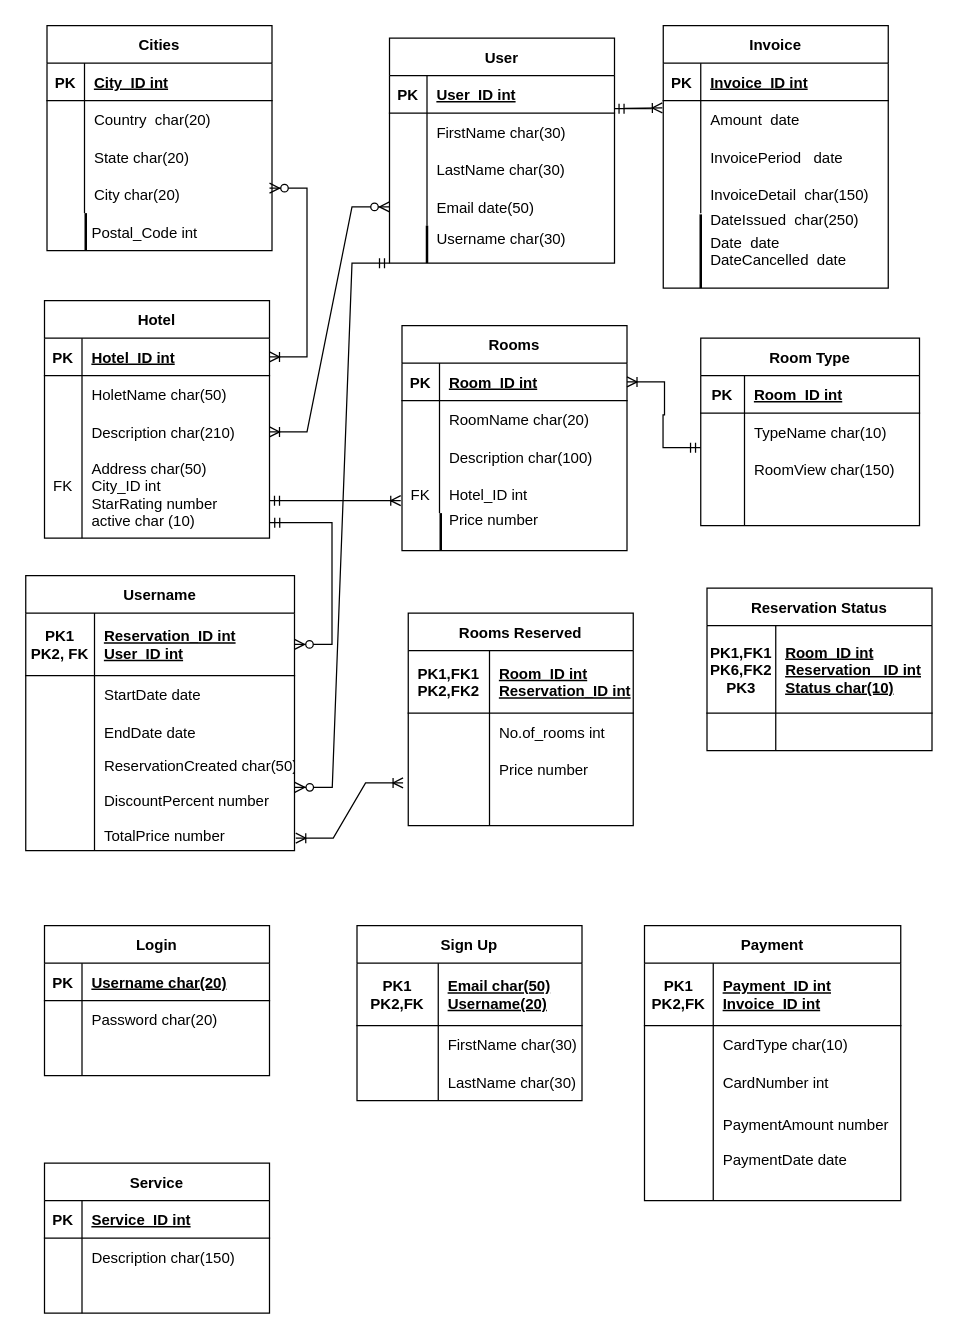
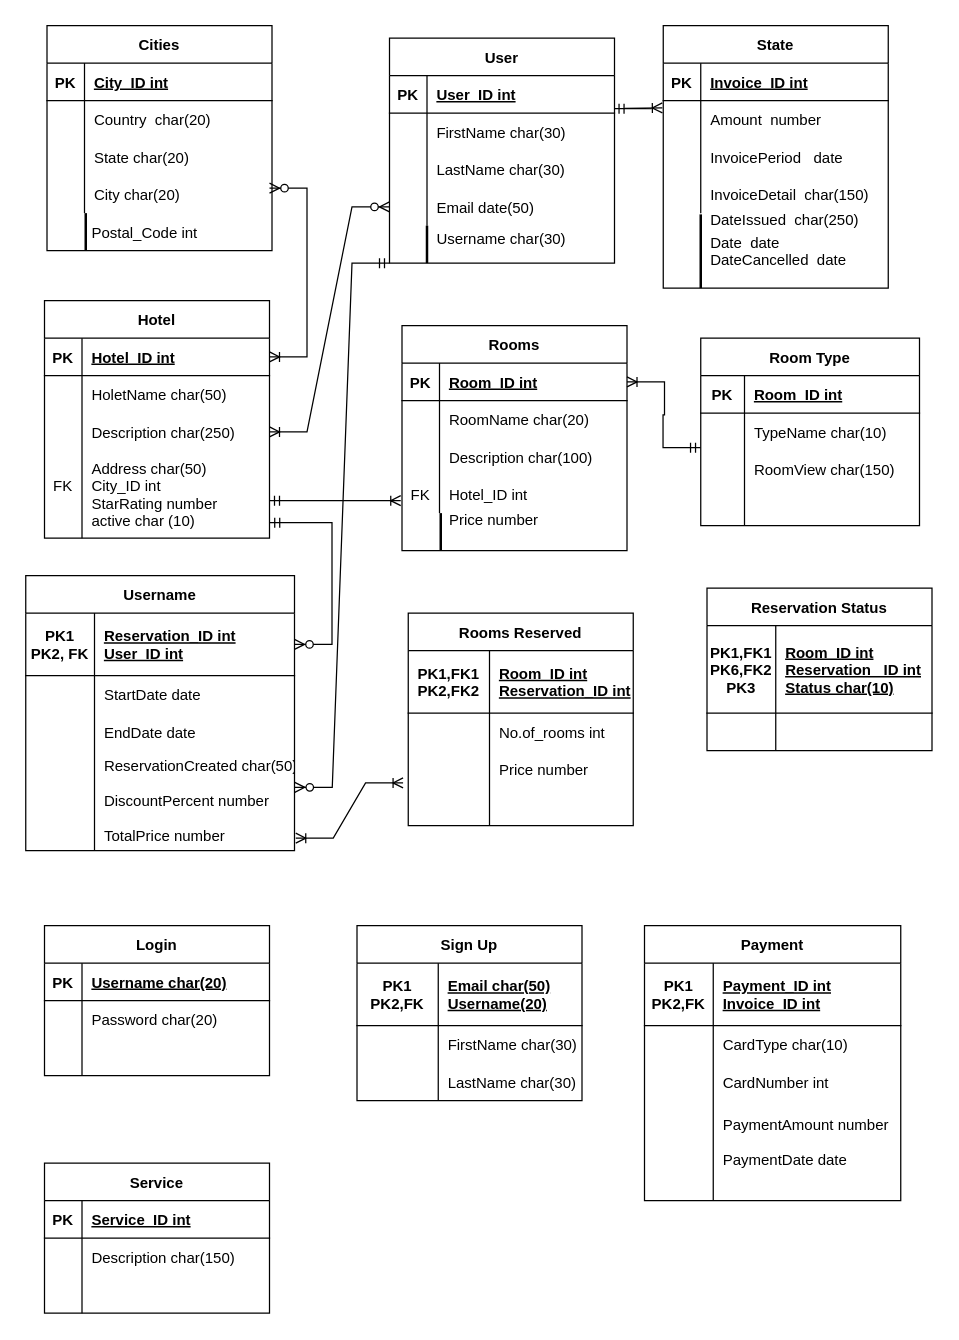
(775, 45) -> (775, 45)
(758, 120) -> (767, 120)
(174, 433) -> (174, 433)
